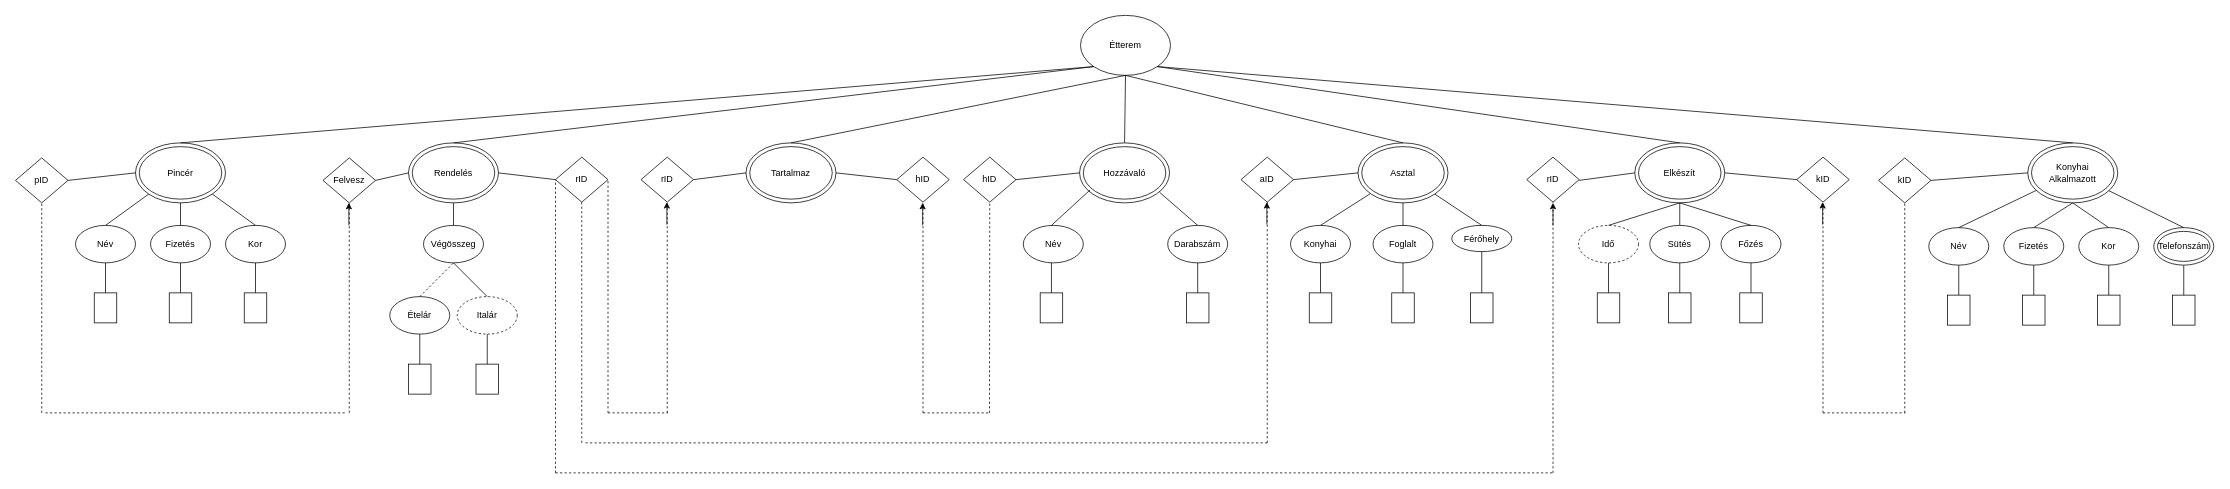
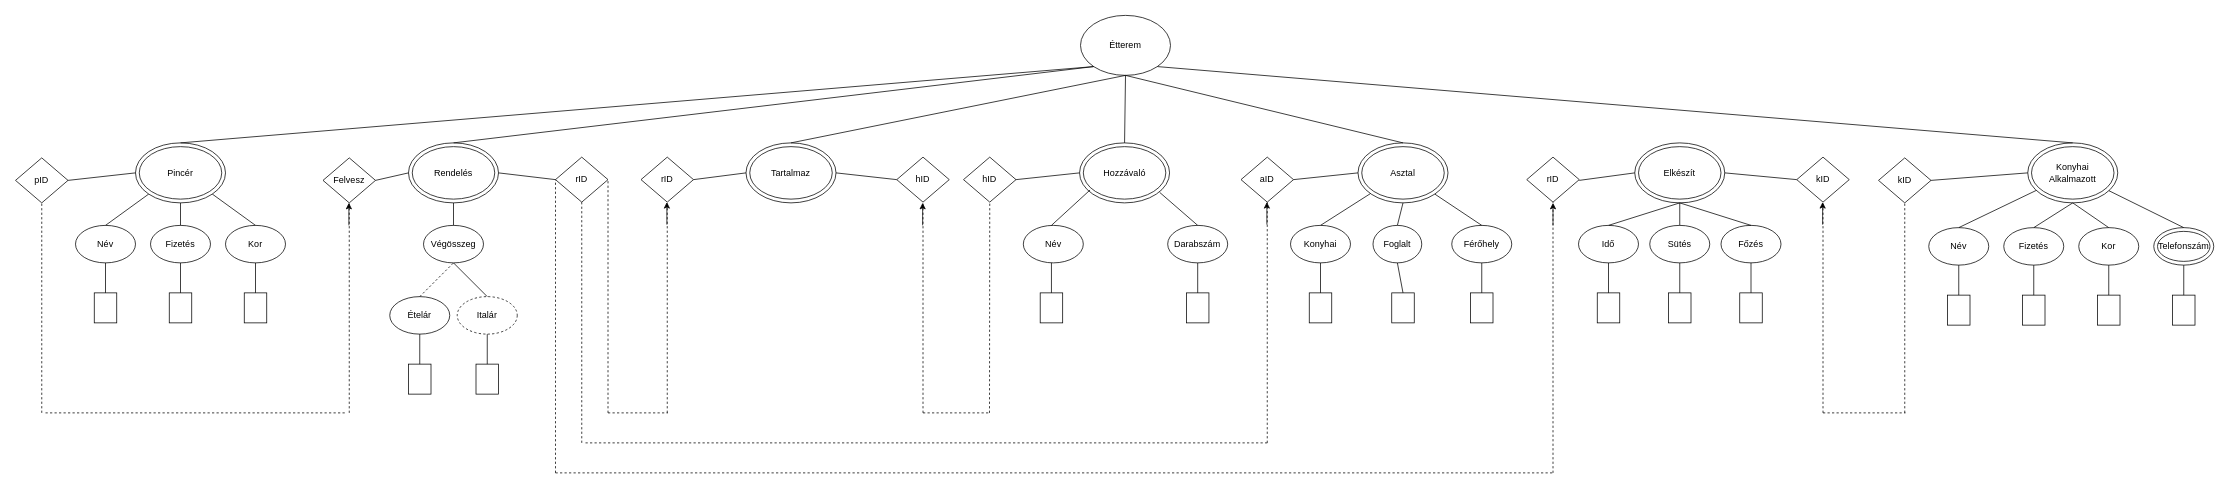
(1422, 105) -> none
(1482, 239) -> (1482, 244)
(1403, 244) -> (1397, 244)
(1608, 244) -> (1608, 244)
